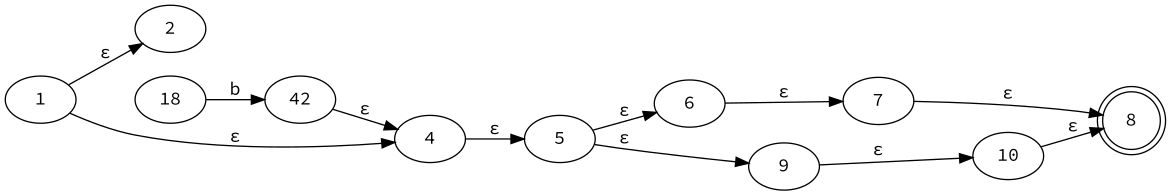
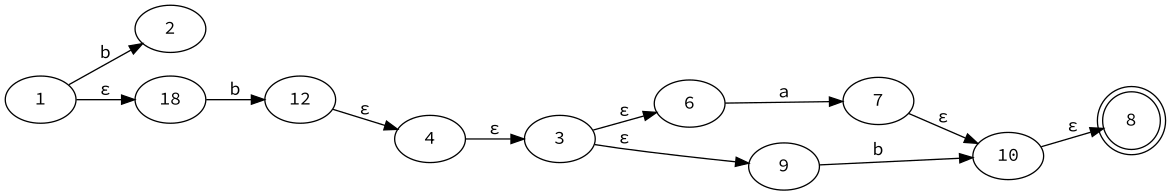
(106, 53) -> (106, 53)
(784, 92) -> (784, 92)
(300, 100) -> (300, 100)
(1002, 105) -> (937, 126)
(560, 139) -> (560, 139)
(224, 145) -> (99, 100)
(878, 150) -> (878, 150)
